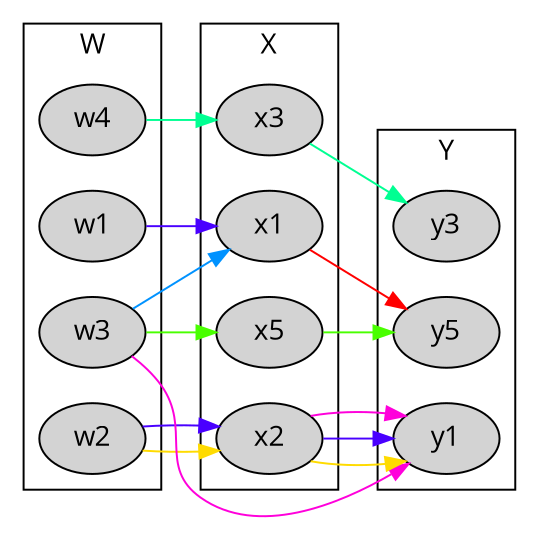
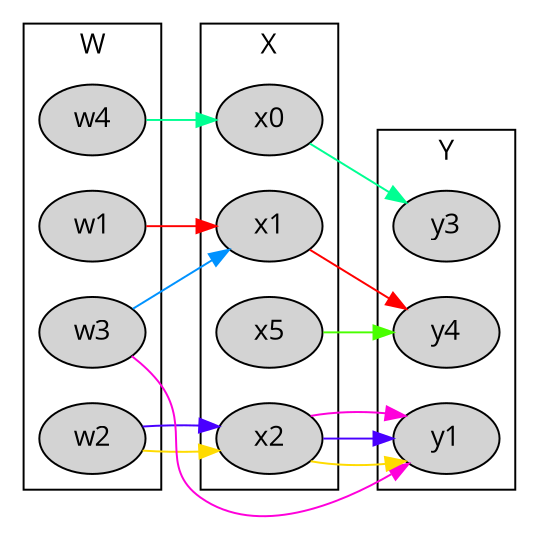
(269, 120) -> (269, 120)
(174, 226) -> (174, 226)
(174, 332) -> none
(446, 332) -> (446, 332)
